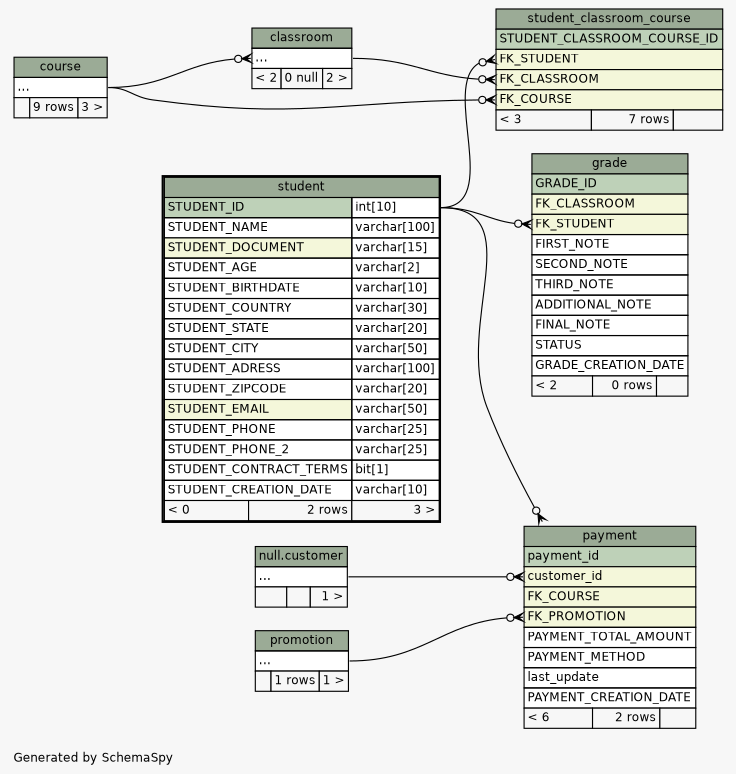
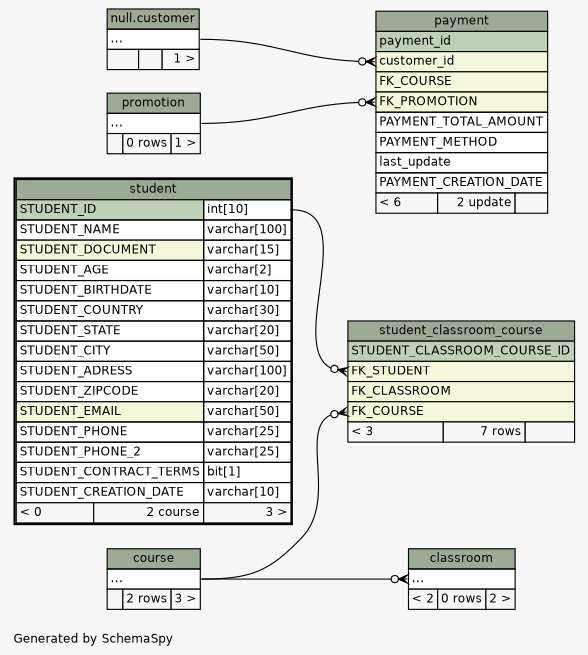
(416, 67) -> none
(302, 78) -> (462, 599)
(54, 107) -> (147, 599)
(609, 275) -> none
(479, 349) -> none
(328, 510) -> (173, 512)
(295, 681) -> (147, 143)
(636, 718) -> (484, 203)
